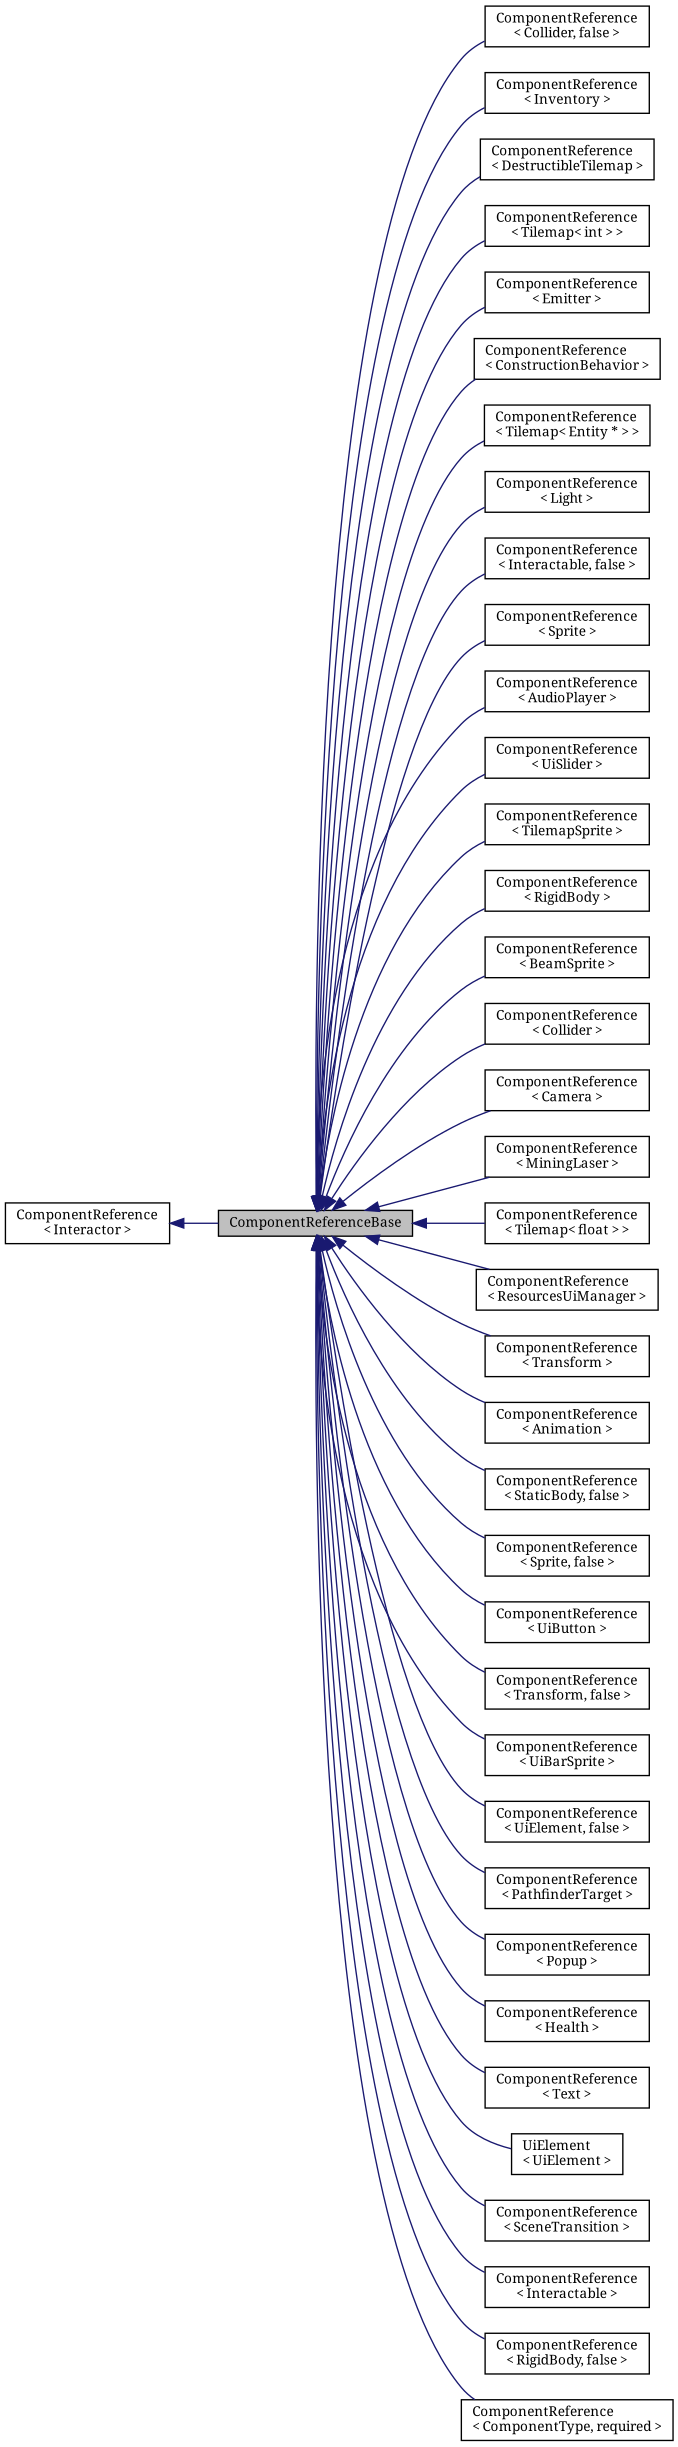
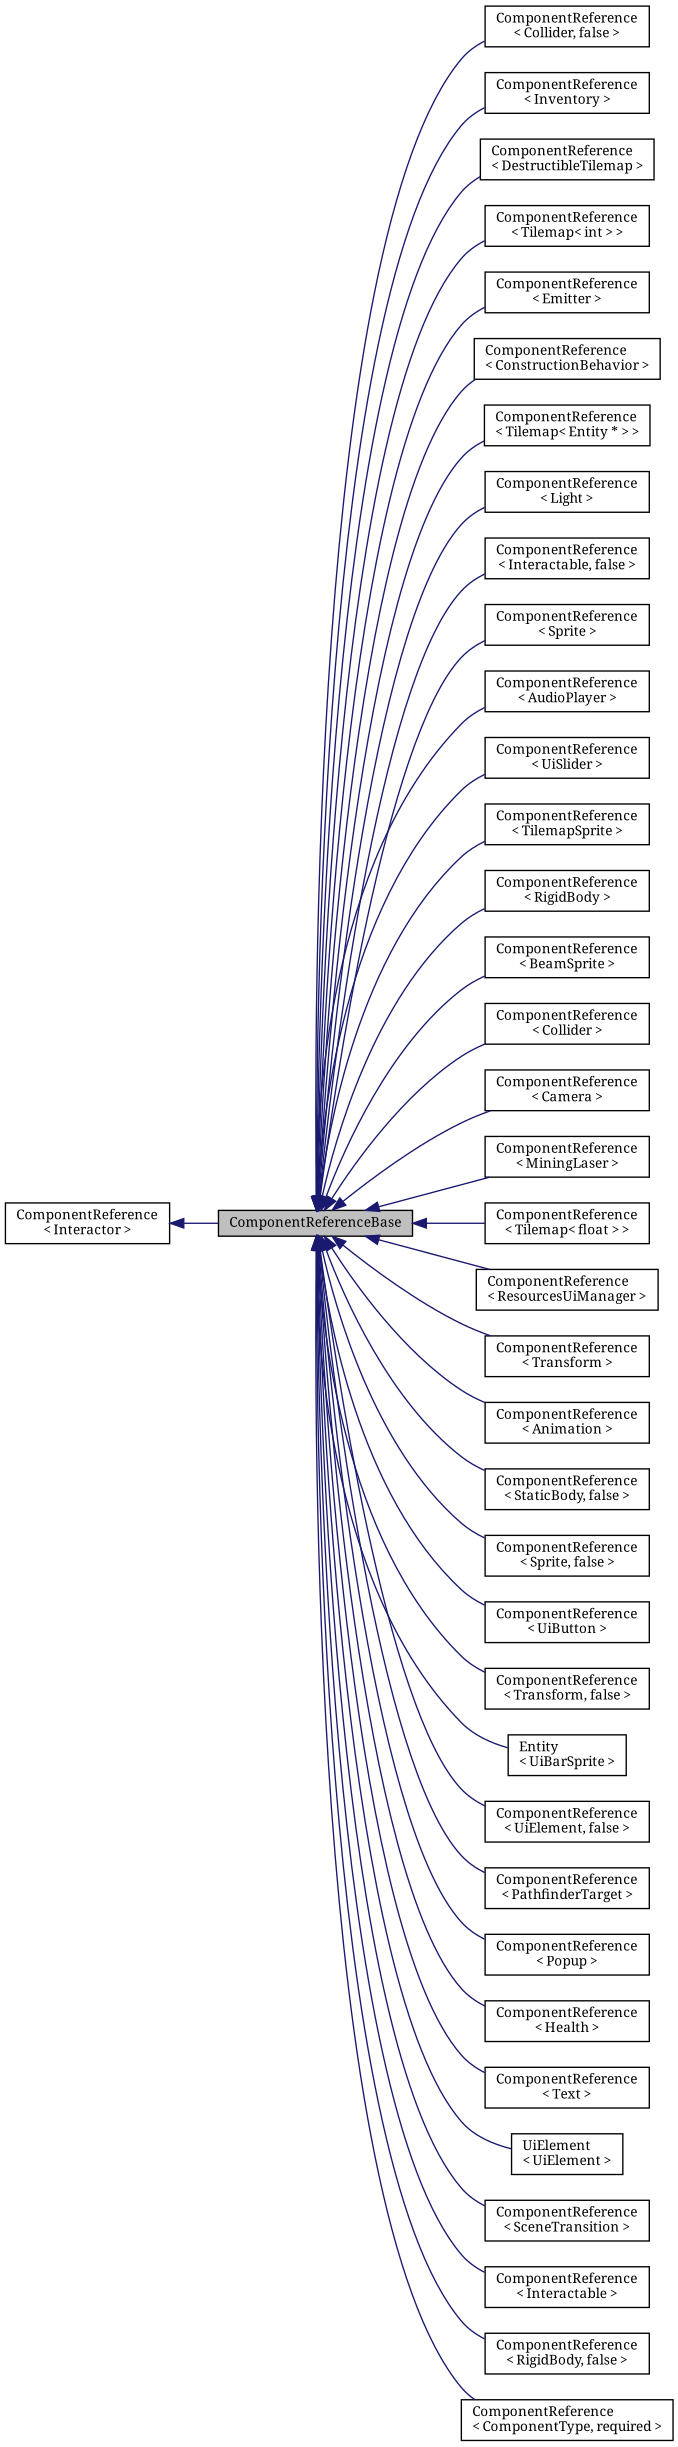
(567, 1755) -> (567, 1755)
